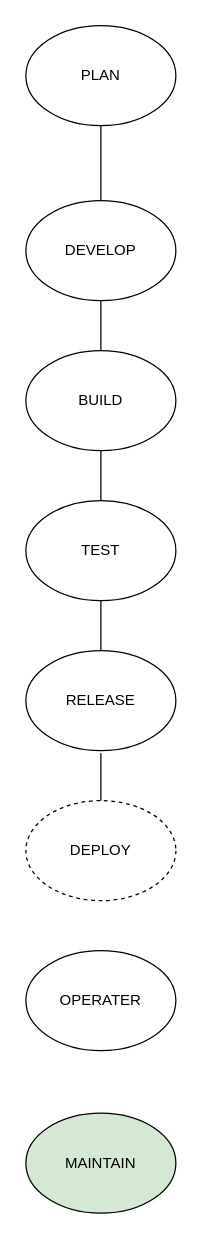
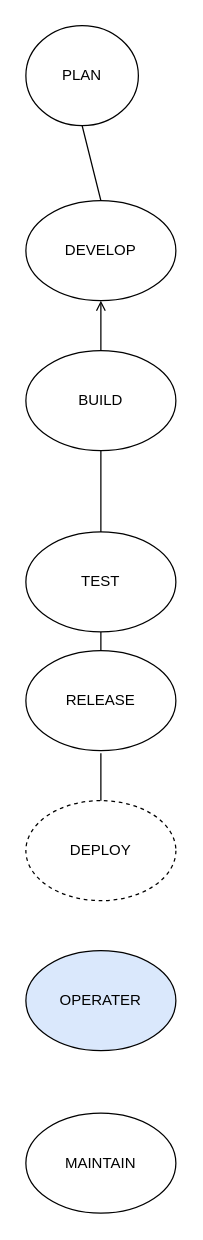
(101, 76) -> (82, 76)
(101, 306) -> (101, 307)
(101, 551) -> (101, 582)
(101, 1001) -> (101, 1001)
(101, 1163) -> (101, 1163)
